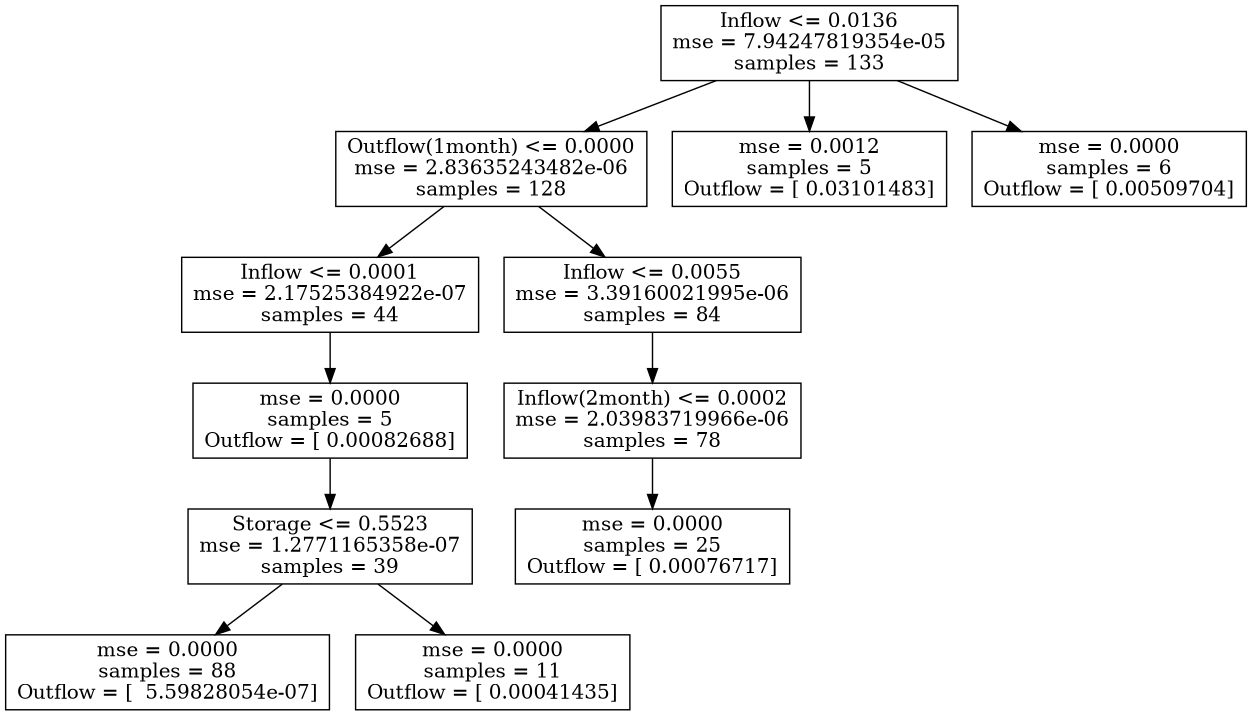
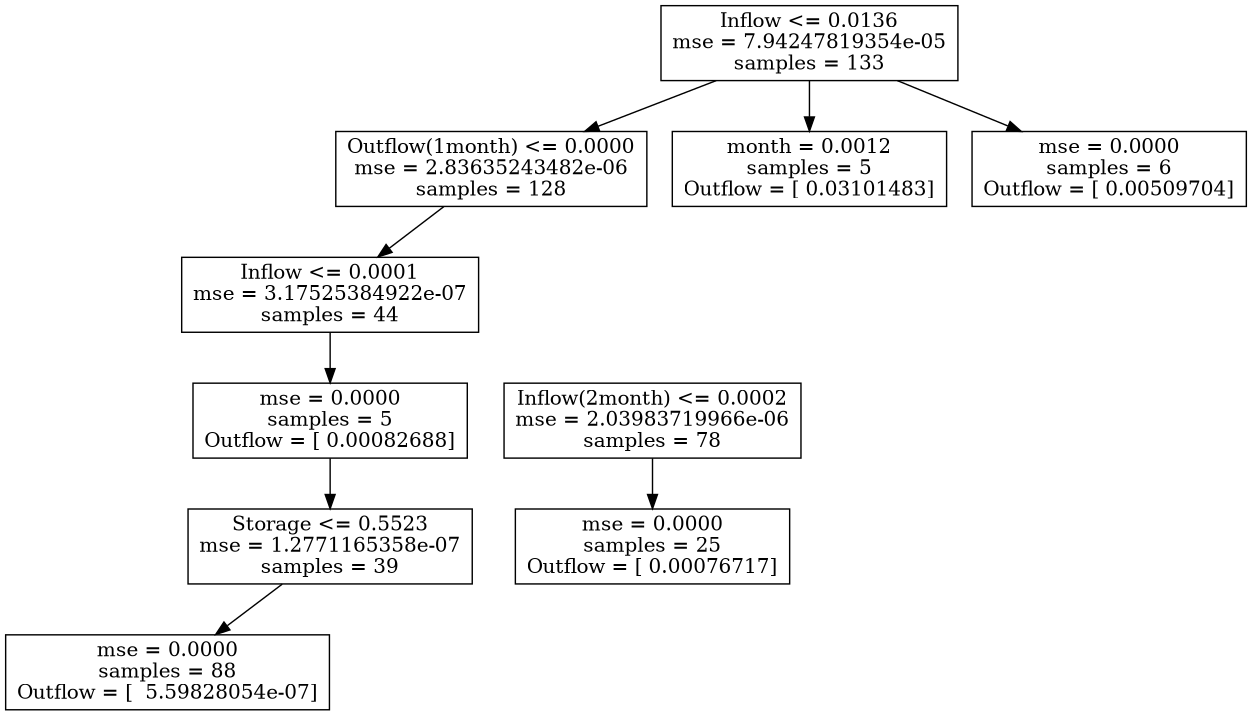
(809, 169) -> (809, 169)
(330, 295) -> (330, 295)
(653, 295) -> none
(493, 672) -> none
